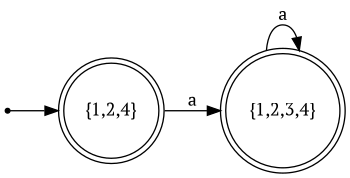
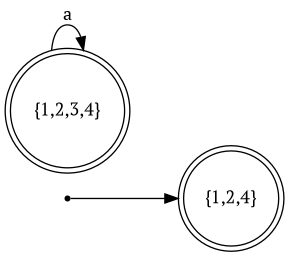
(186, 111) -> none
